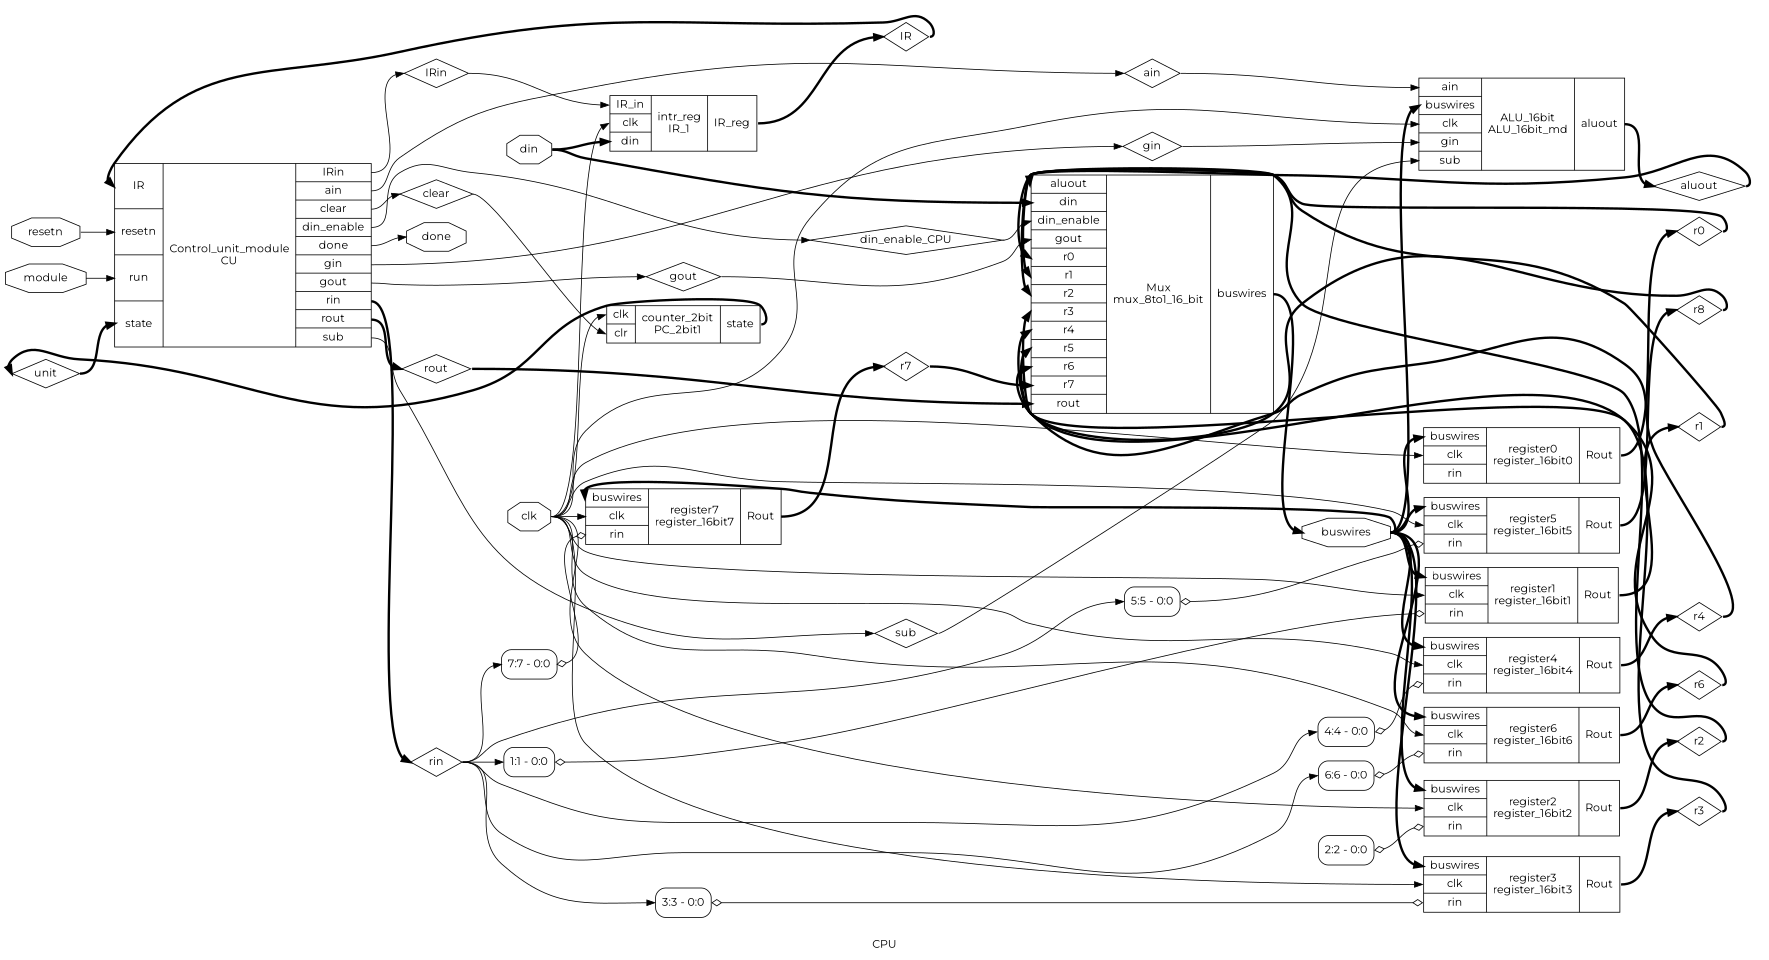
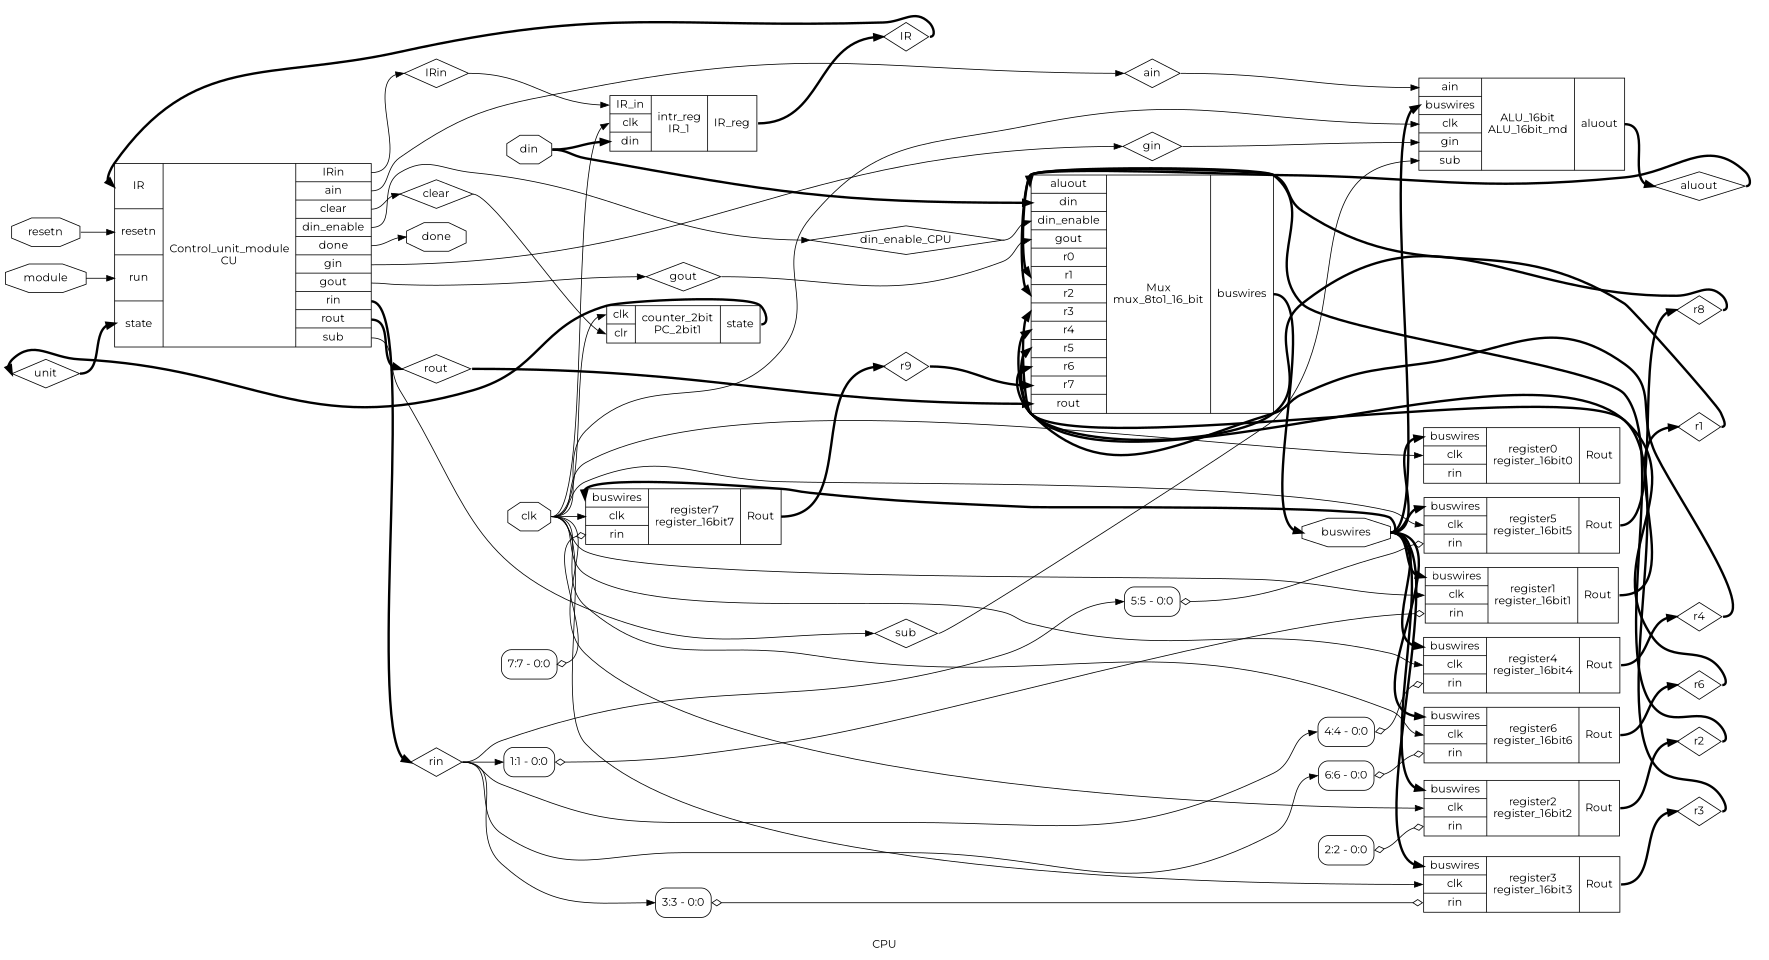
(1699, 231) -> none
(906, 366) -> (906, 366)
(482, 717) -> none
